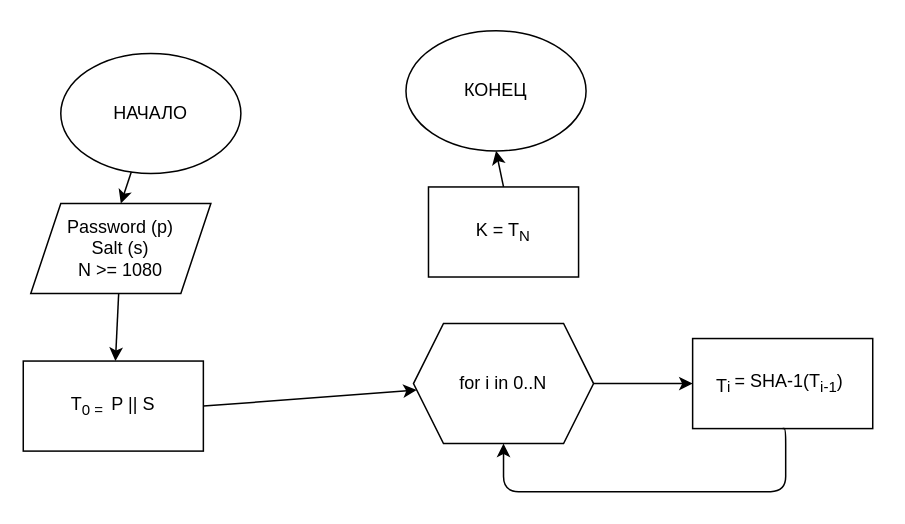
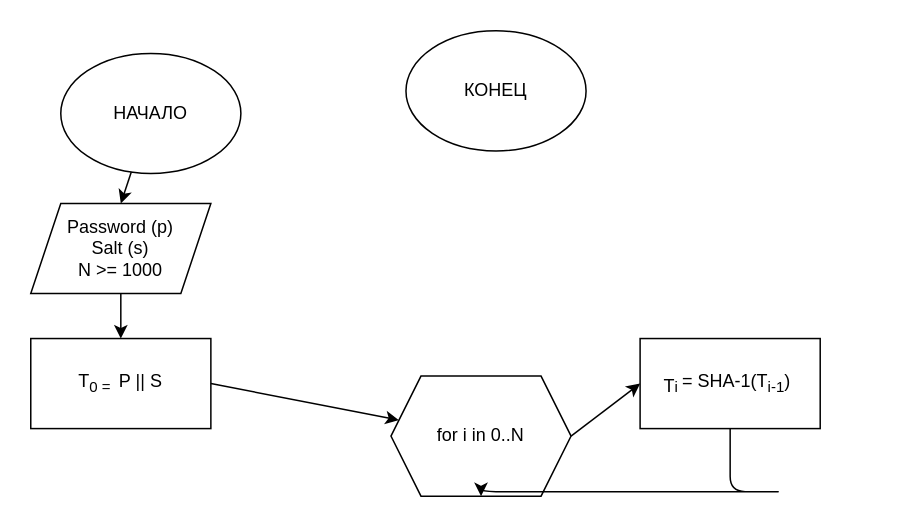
(501, 174) -> none
(503, 232) -> none
(121, 248) -> (121, 248)
(503, 383) -> (481, 436)
(782, 383) -> (730, 383)
(113, 406) -> (121, 383)
